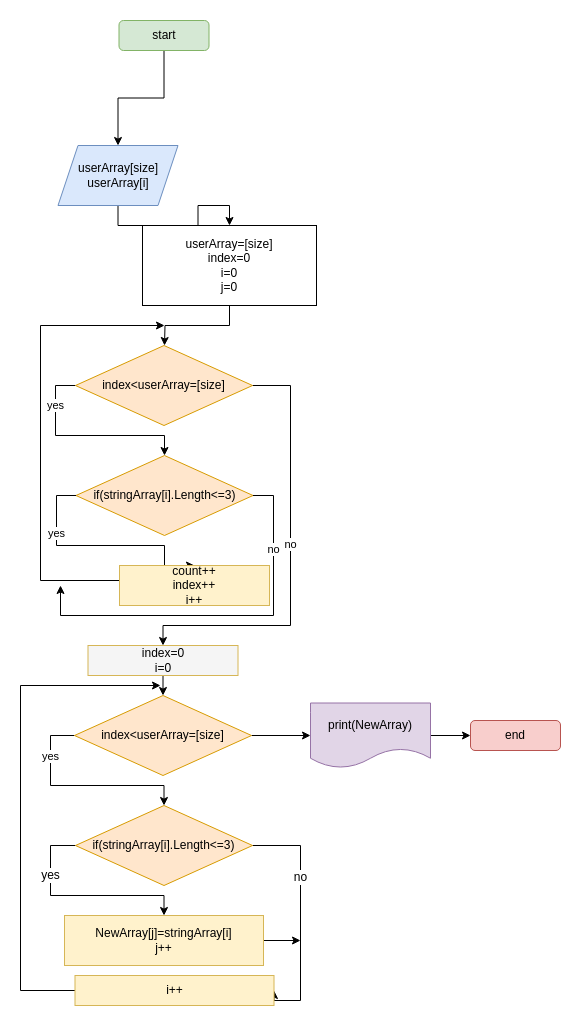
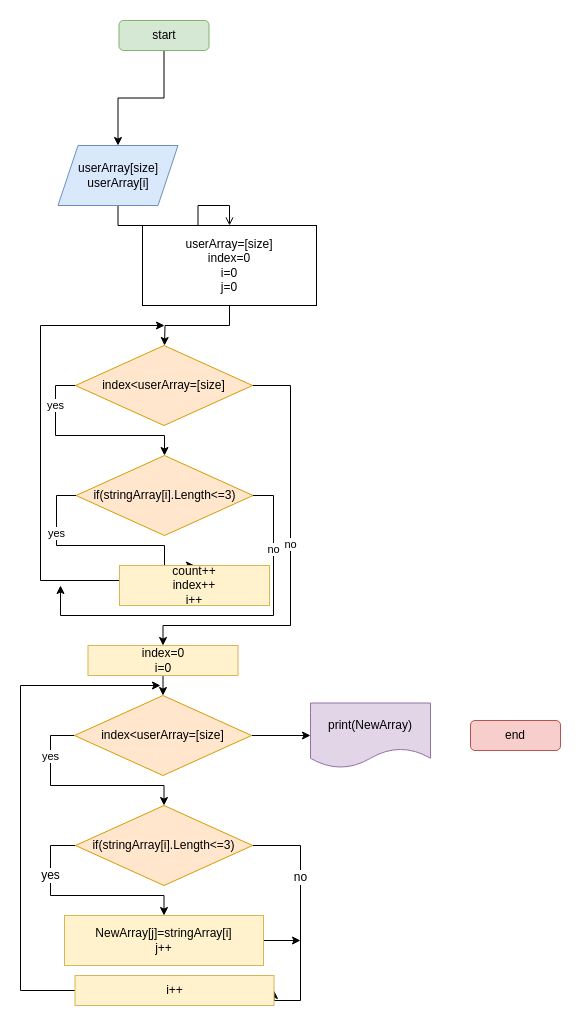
(230, 217) -> (230, 218)
(163, 661) -> (163, 661)
(447, 736) -> none
